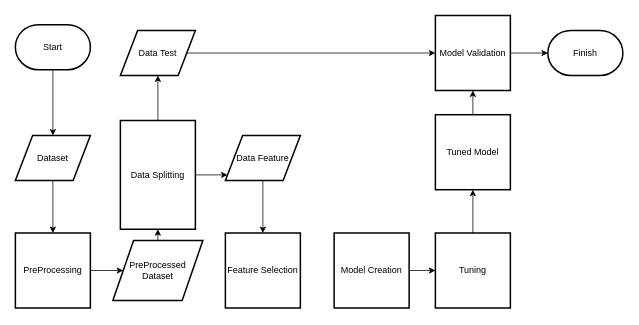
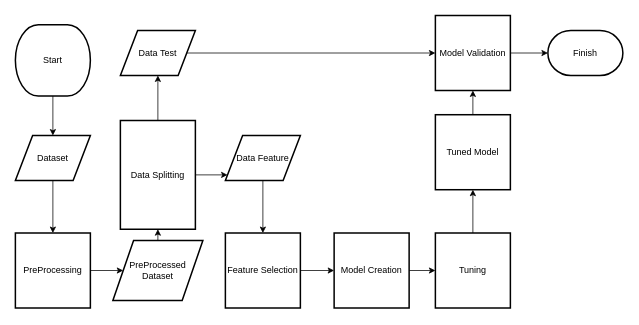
(53, 47) -> (53, 60)
none -> (315, 270)
